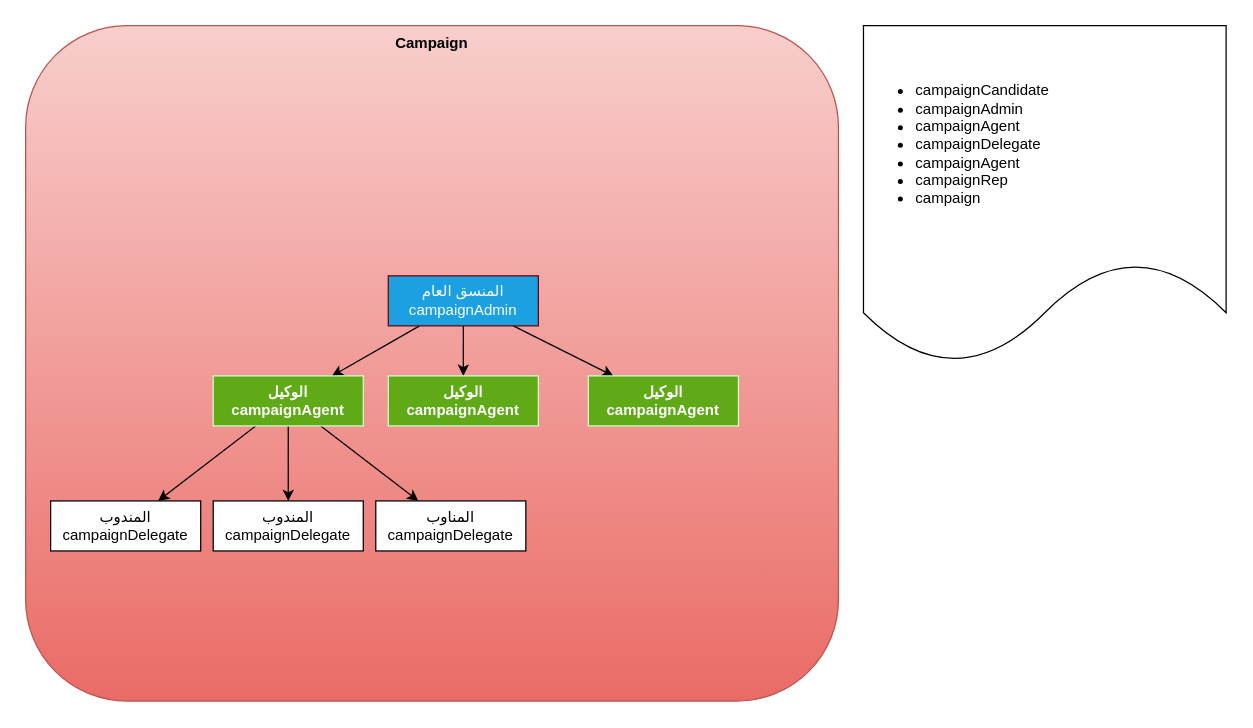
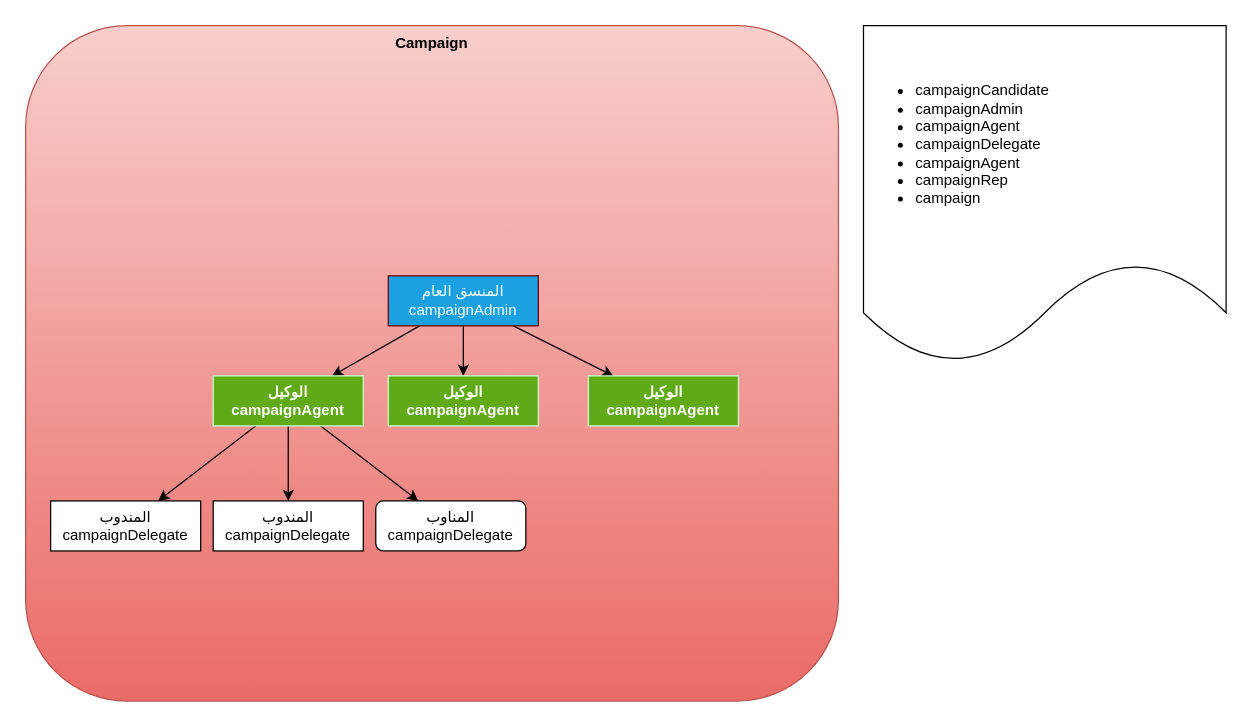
(451, 526) -> (451, 526)
